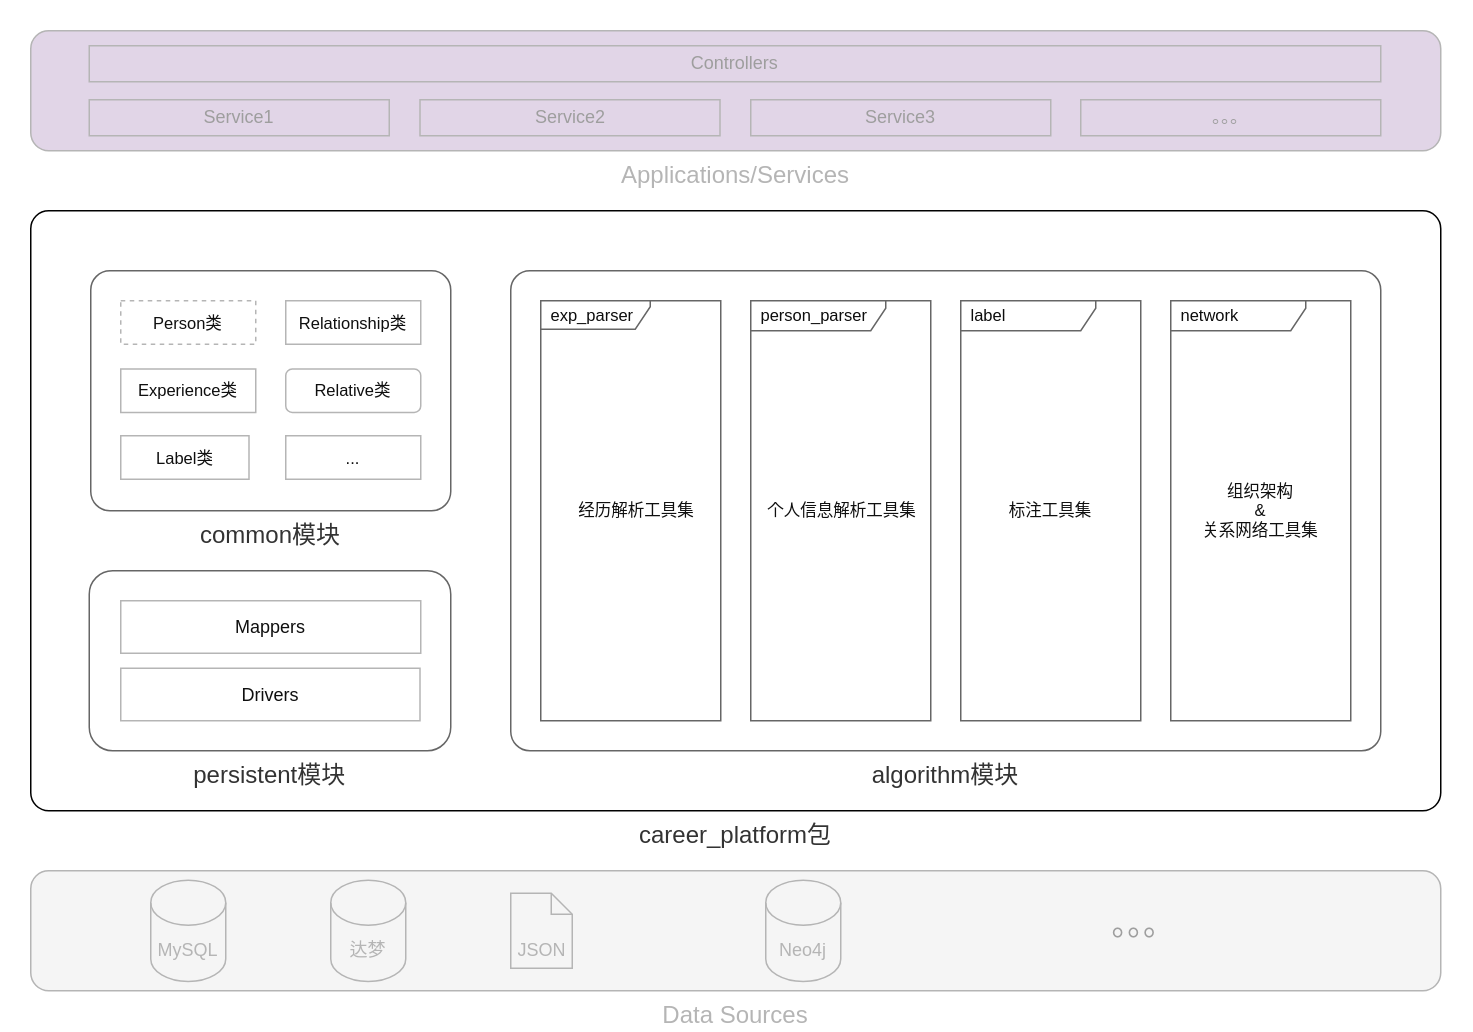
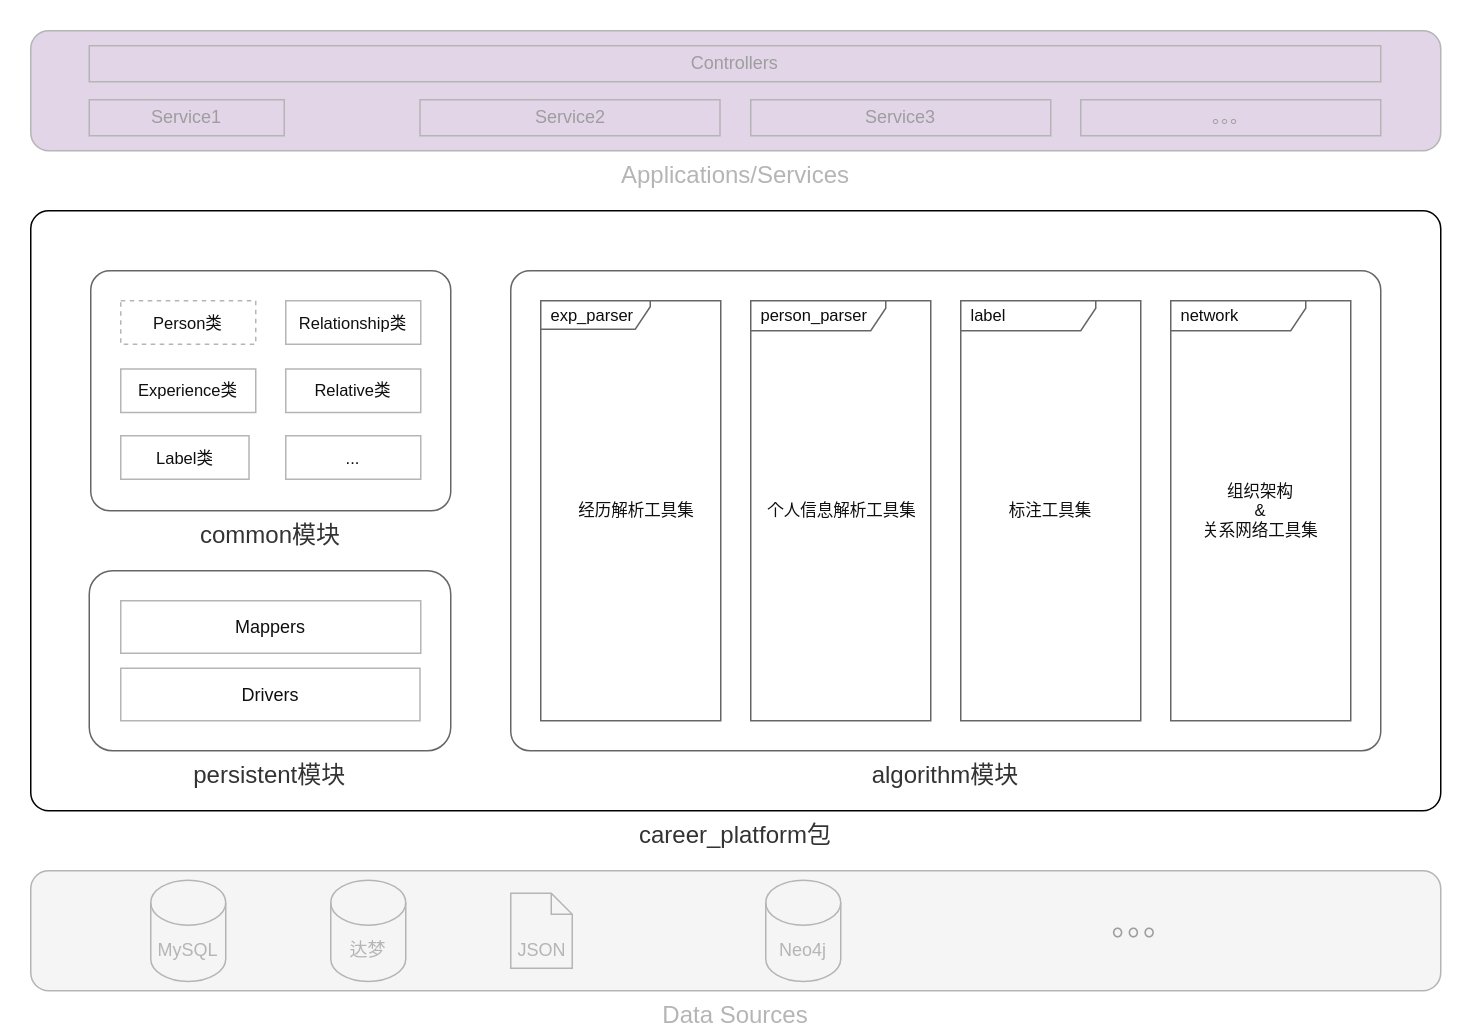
(239, 118) -> (187, 118)
(353, 391) -> (353, 391)
